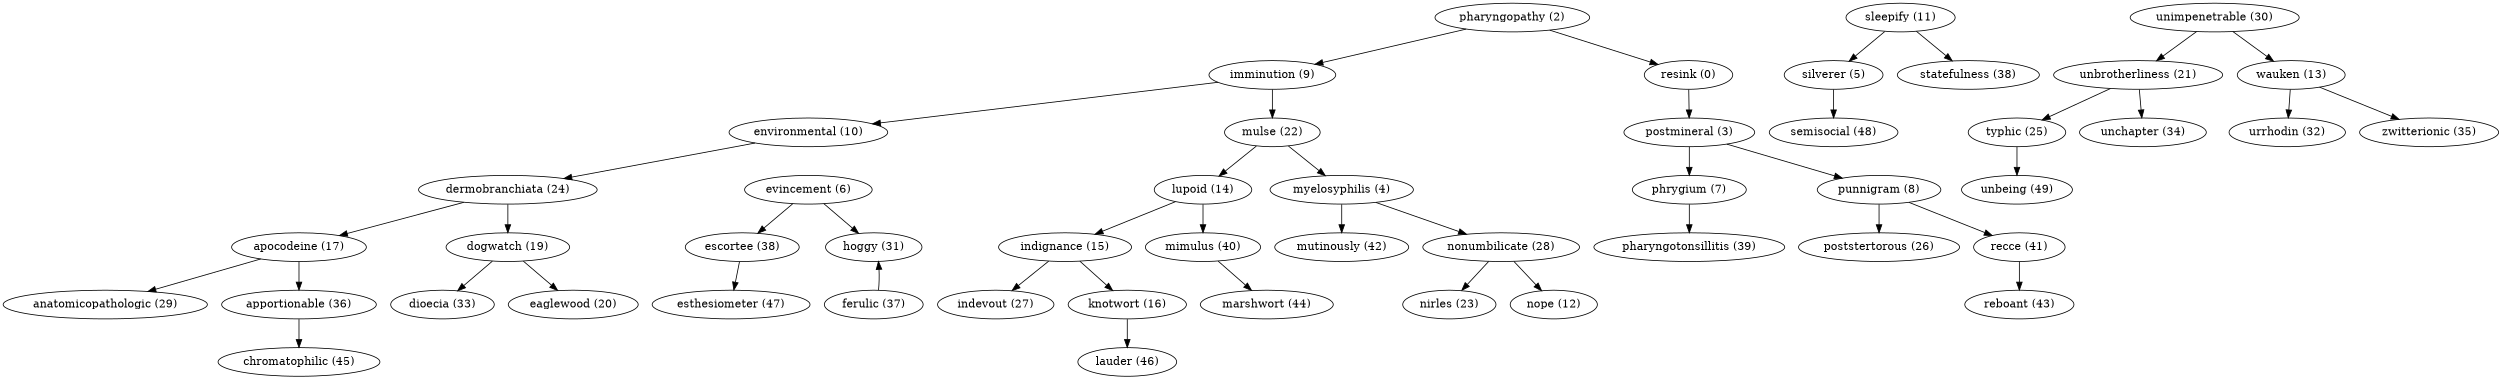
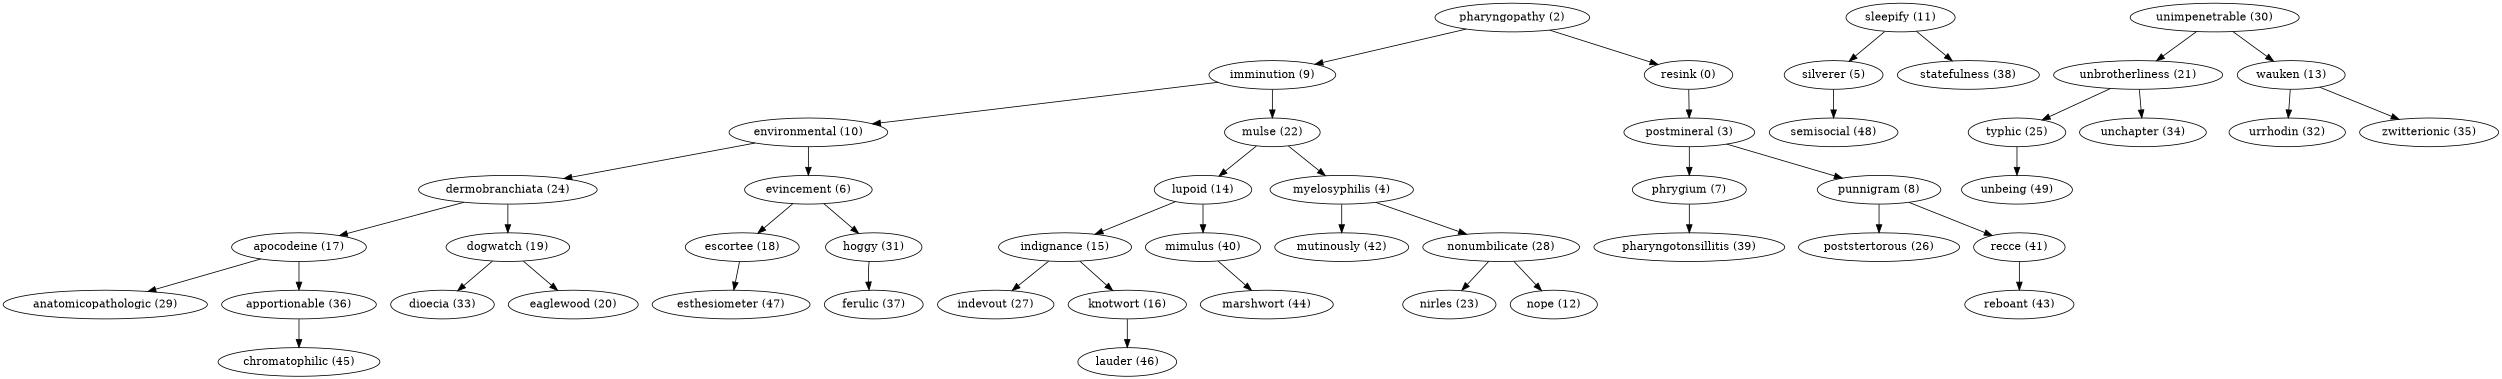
none -> (808, 157)
(742, 247) -> (742, 247)
(879, 280) -> (868, 272)
